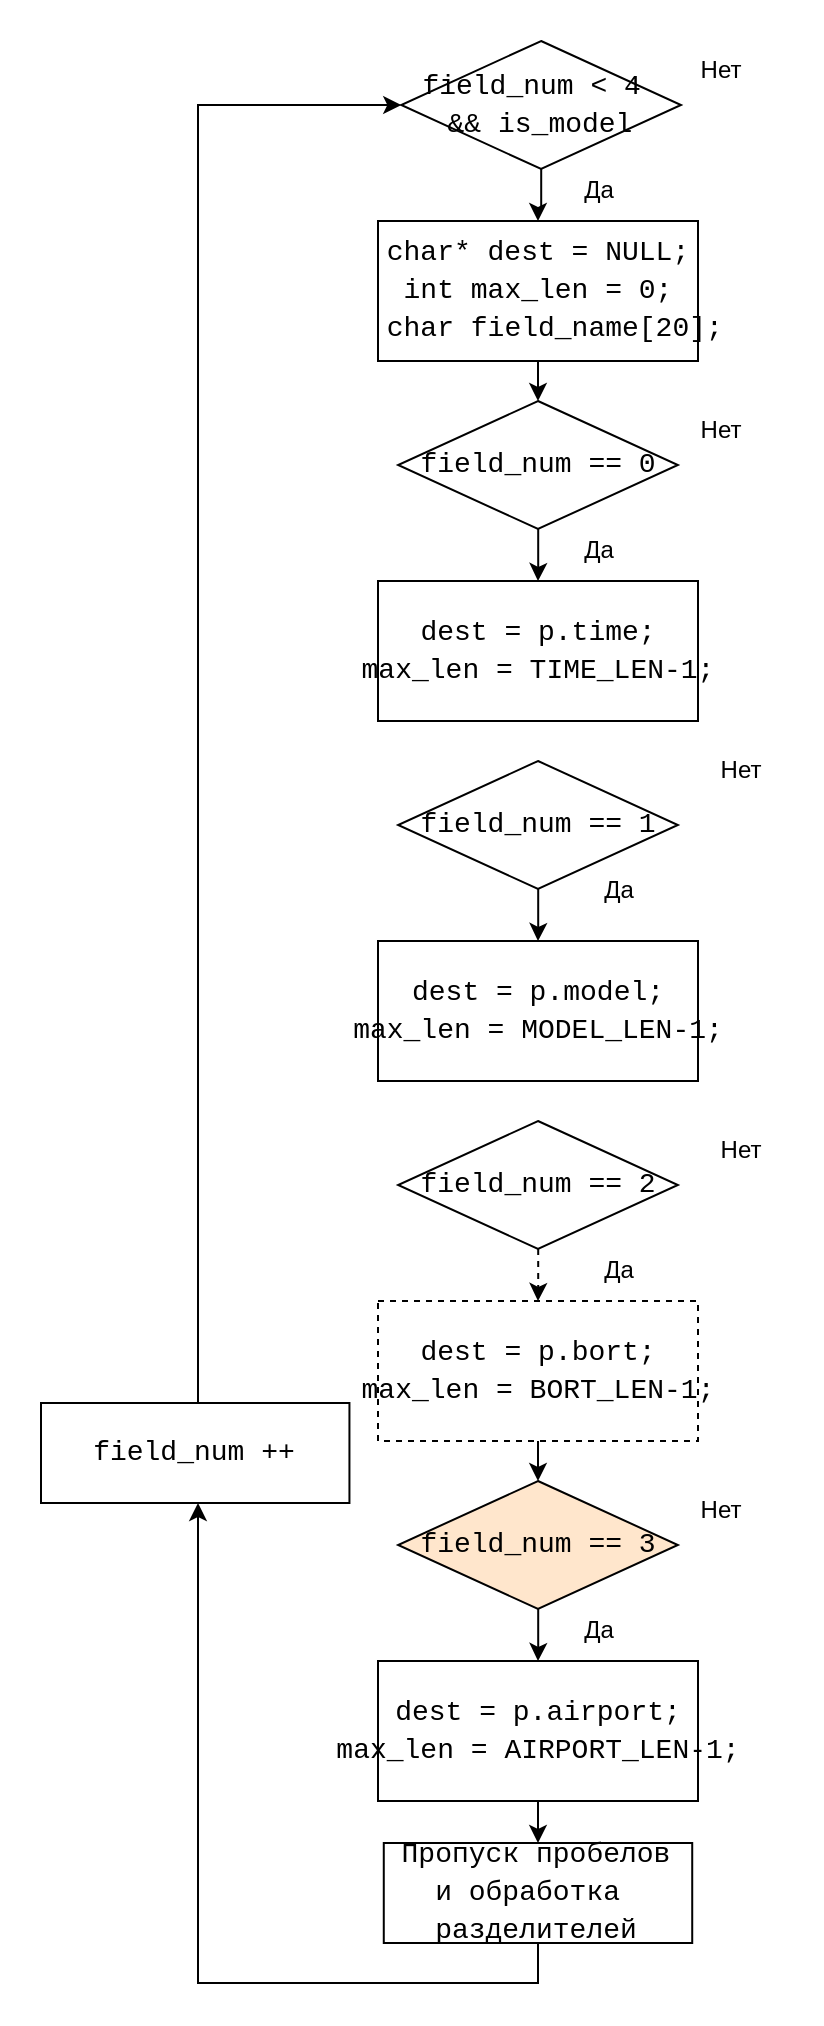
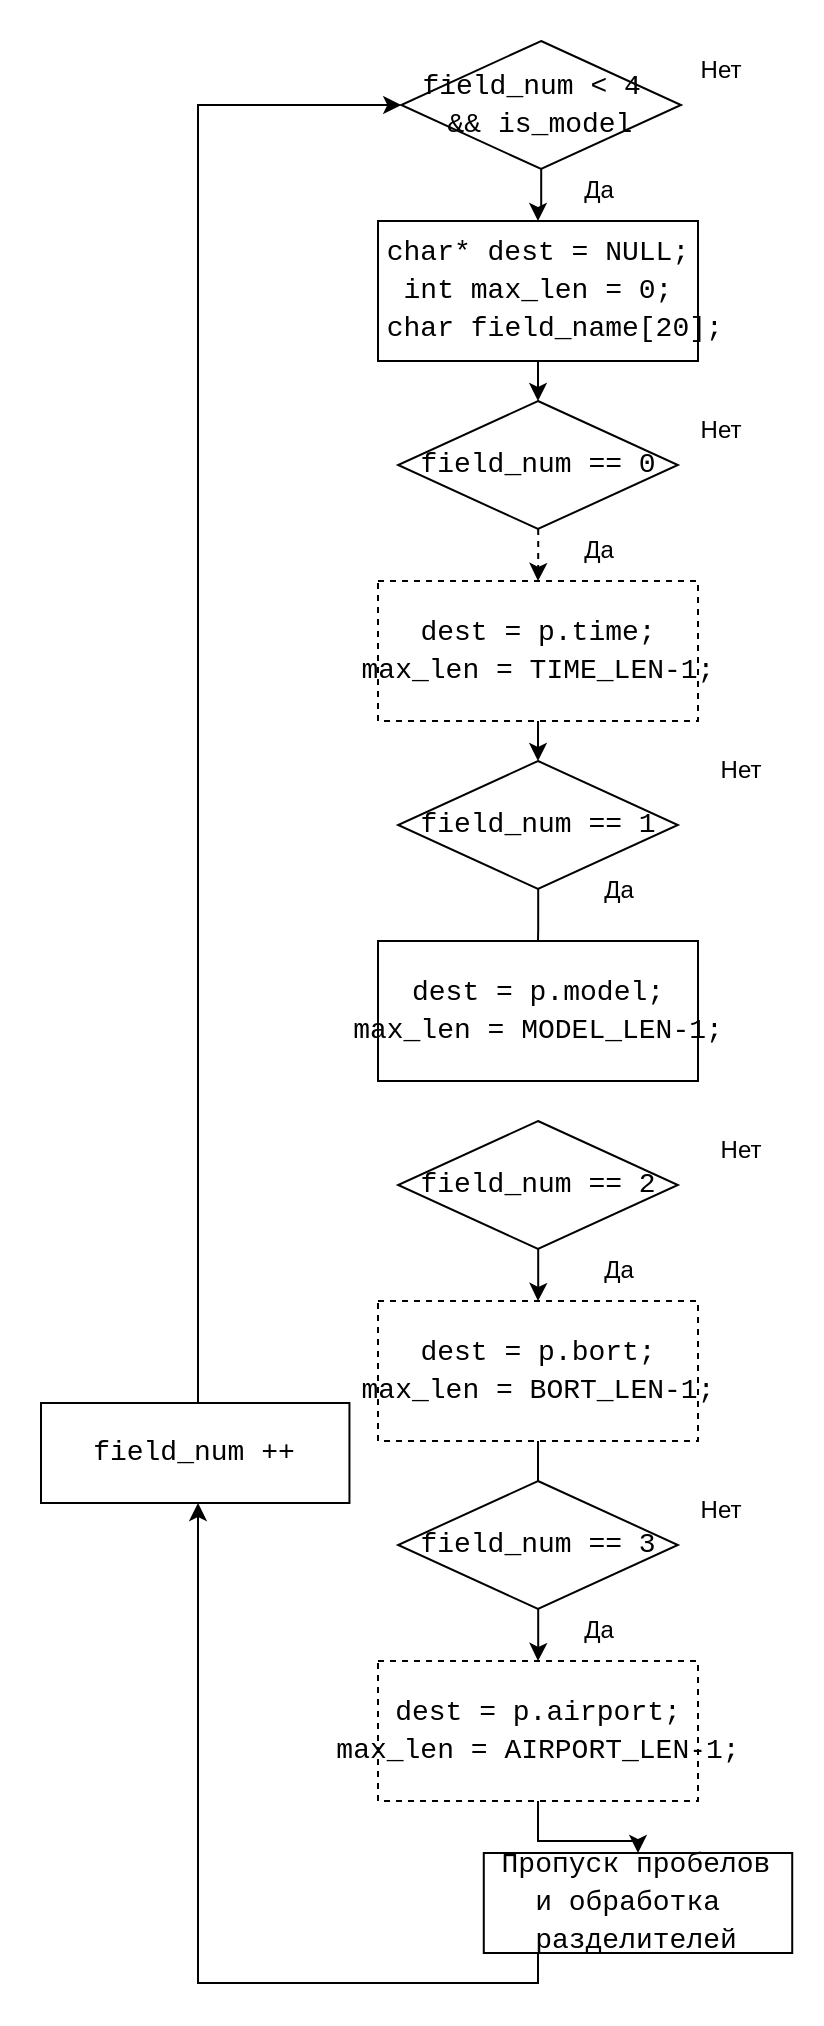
(538, 549) -> (538, 549)
(538, 651) -> (538, 651)
none -> (538, 734)
(538, 927) -> (538, 931)
(538, 1269) -> (538, 1269)
(538, 1466) -> (538, 1471)
(538, 1545) -> (538, 1545)
(538, 1731) -> (538, 1731)
(538, 1893) -> (638, 1903)
